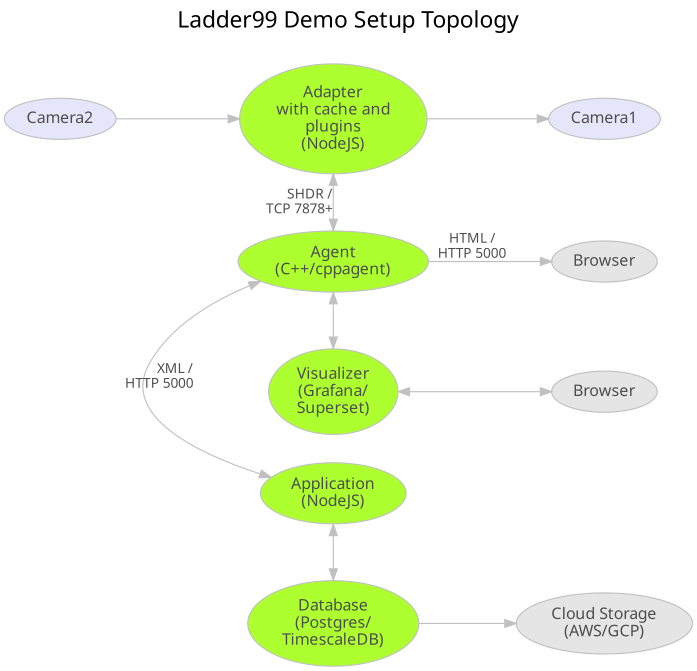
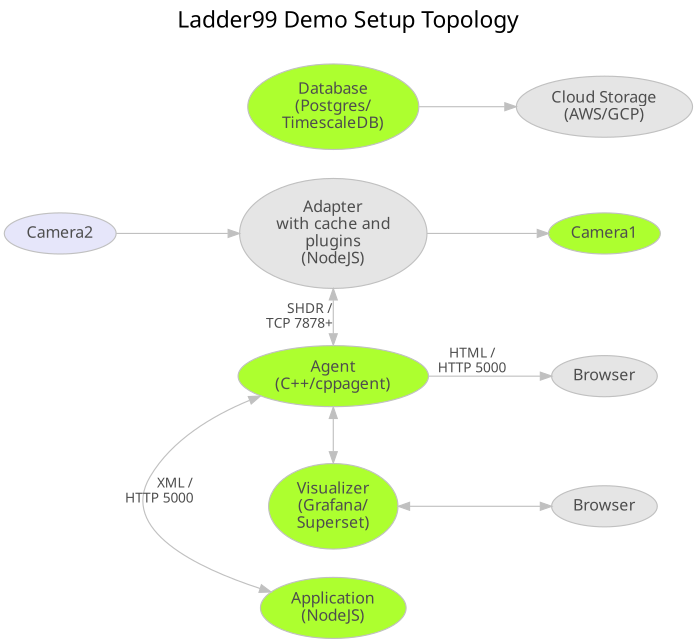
(333, 119) -> (333, 233)
(604, 119) -> (604, 233)
(333, 552) -> none
